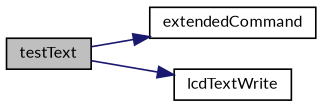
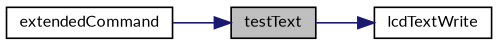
(113, 43) -> (194, 23)
